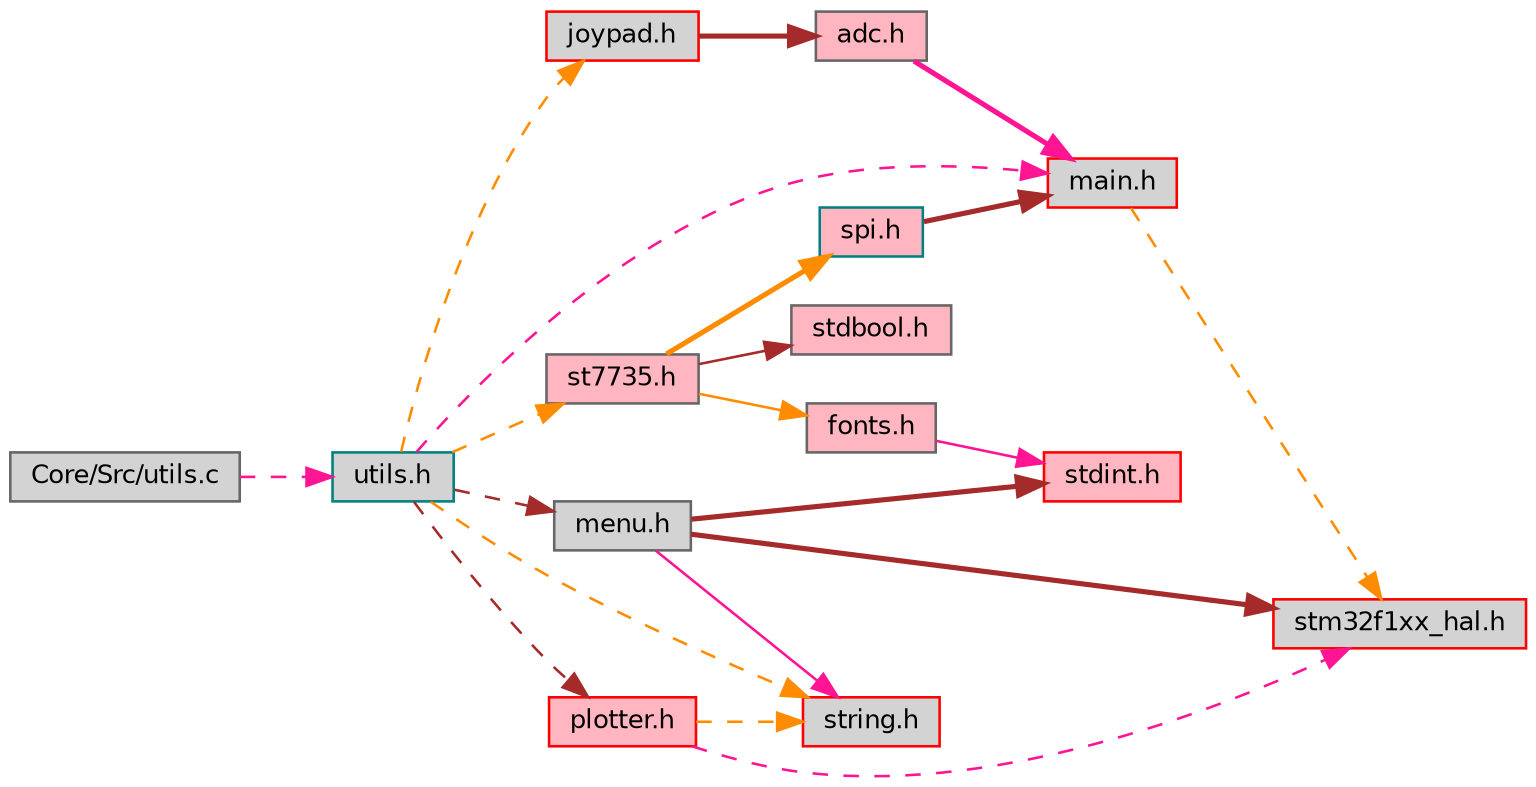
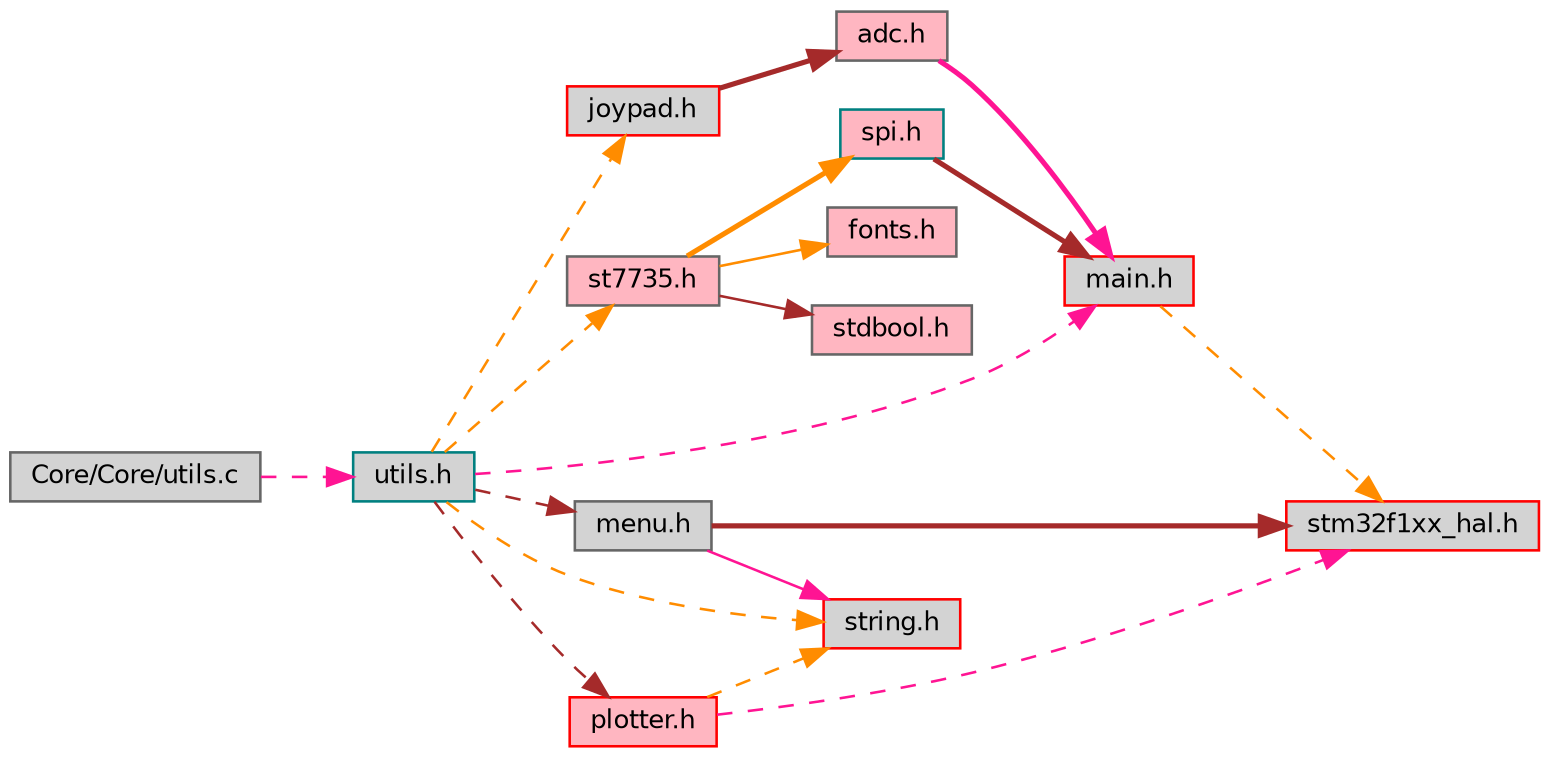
(125, 477) -> (135, 477)
(1112, 477) -> none
